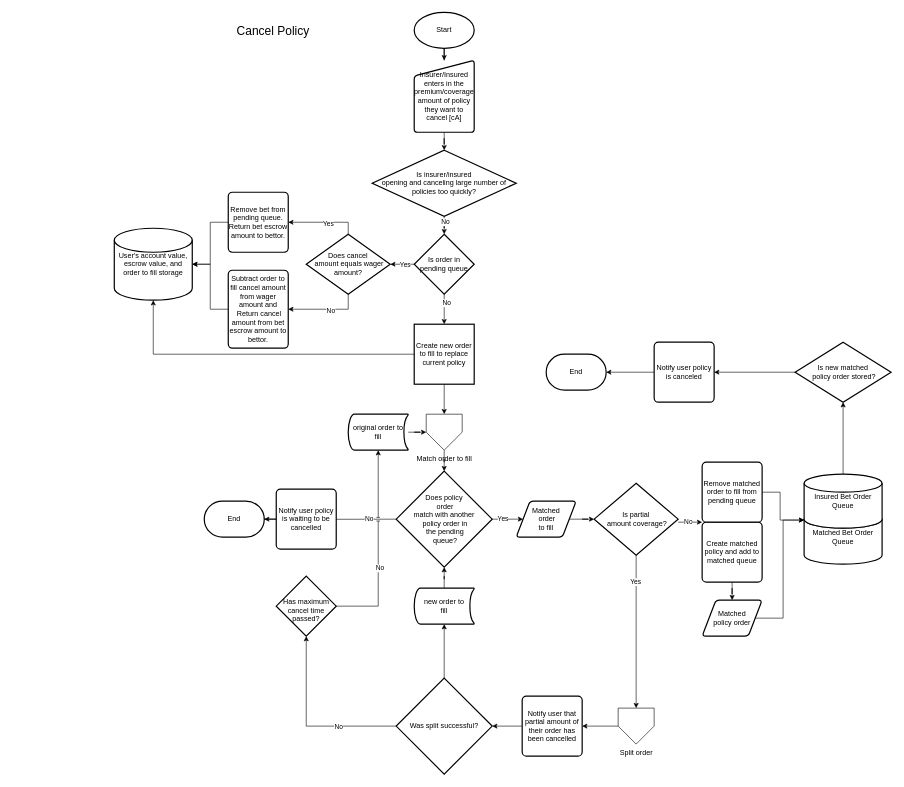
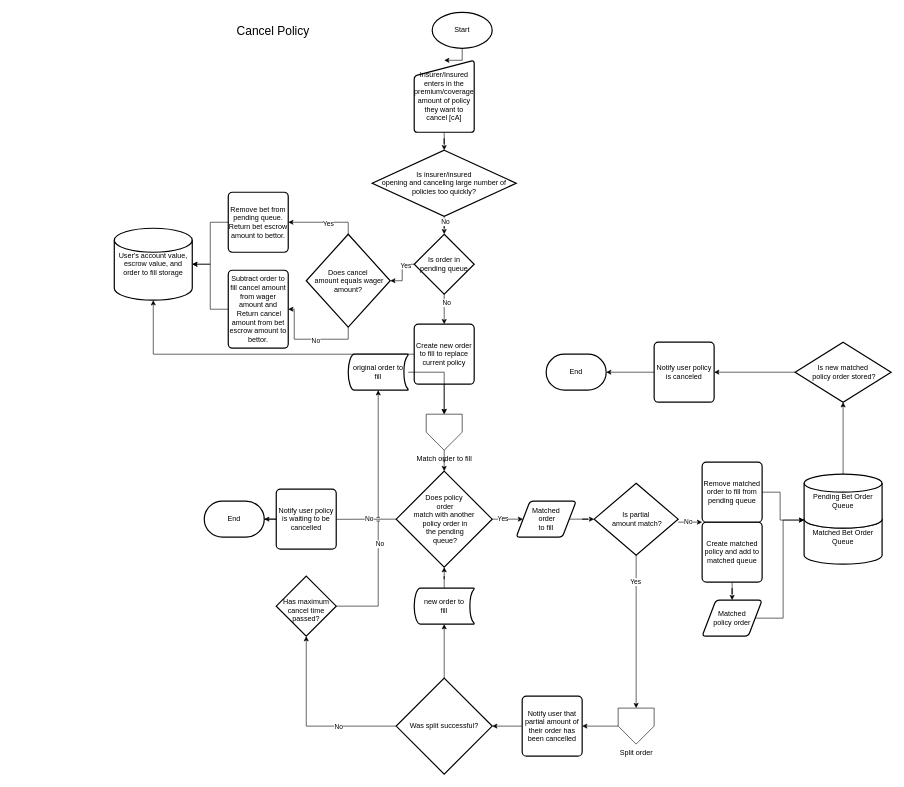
(444, 30) -> (462, 30)
(348, 264) -> (348, 281)
(444, 354) -> (444, 354)
(378, 432) -> (378, 372)
(843, 501) -> (843, 501)
(636, 519) -> (636, 519)
